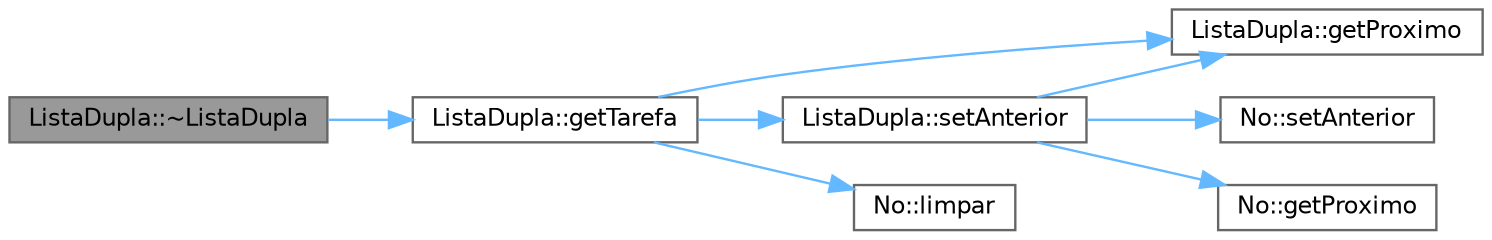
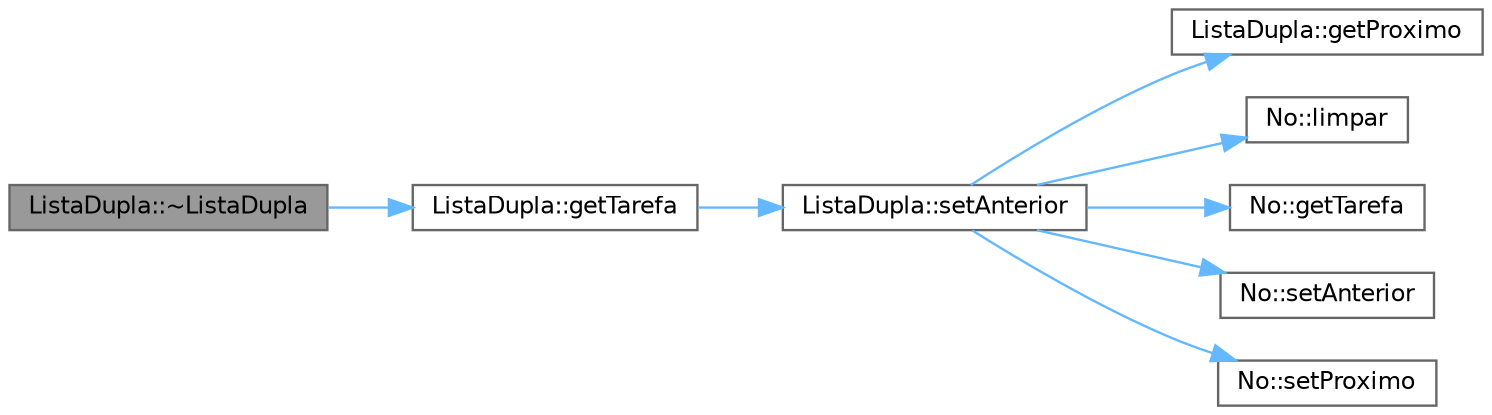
(902, 61) -> none
(742, 163) -> (1130, 164)
(1327, 208) -> (1327, 383)
none -> (1327, 208)
